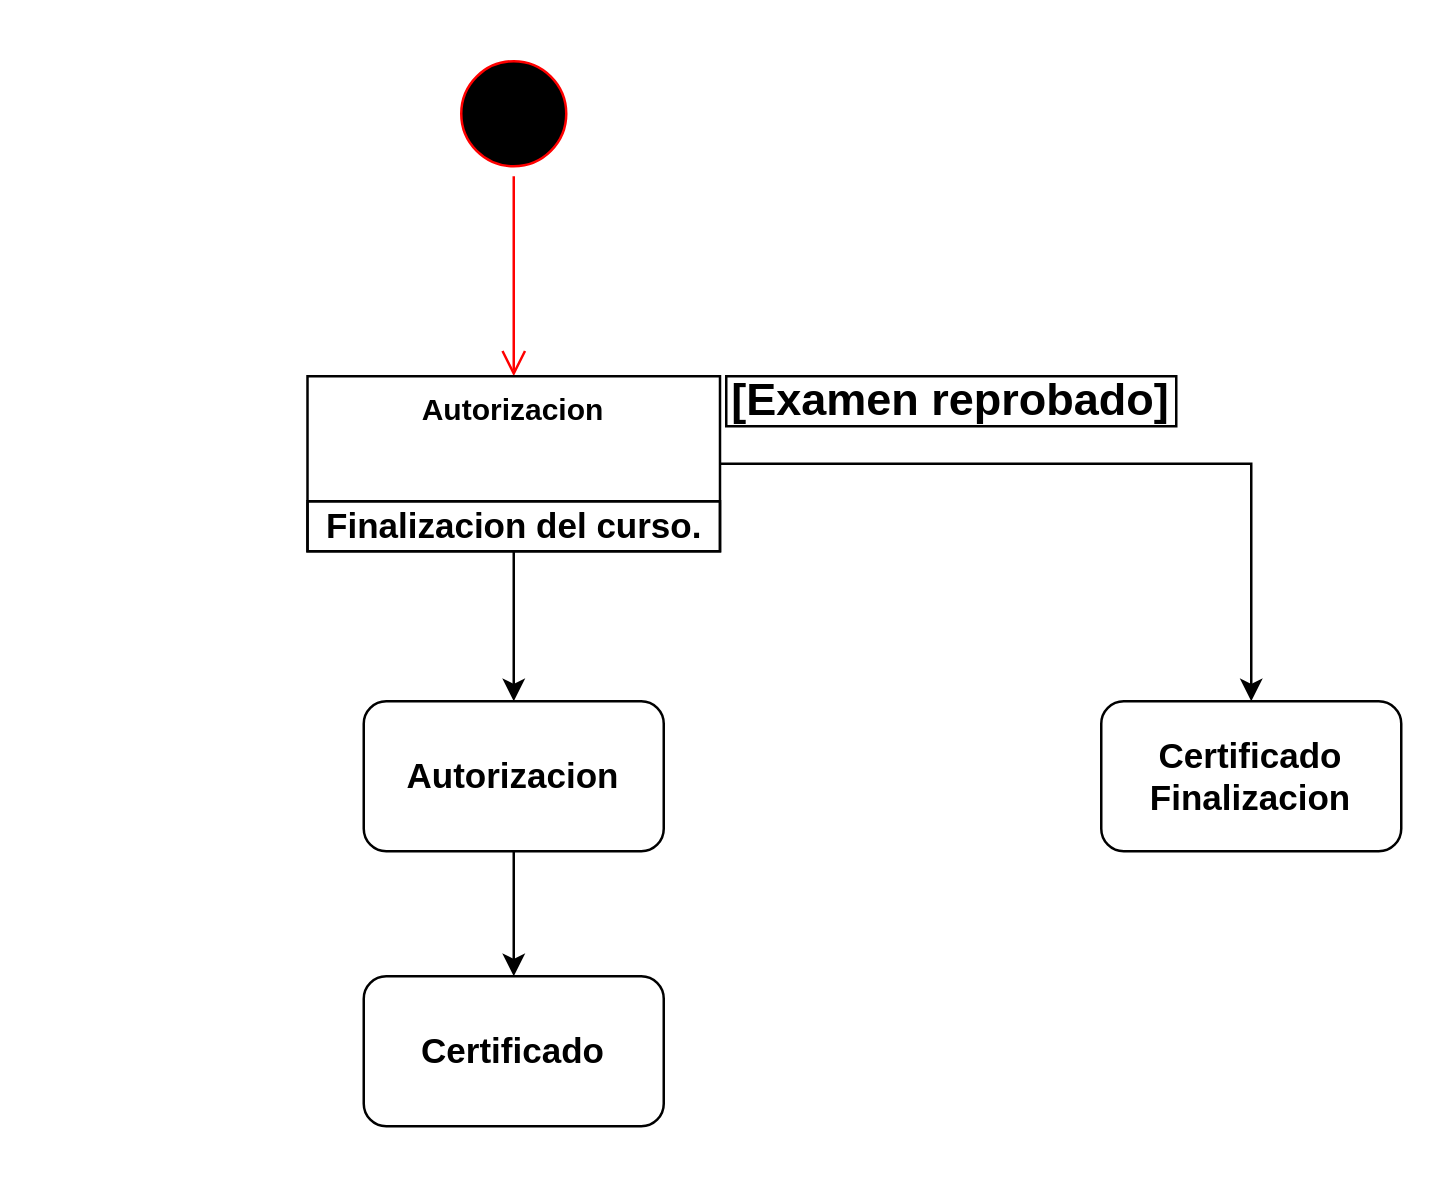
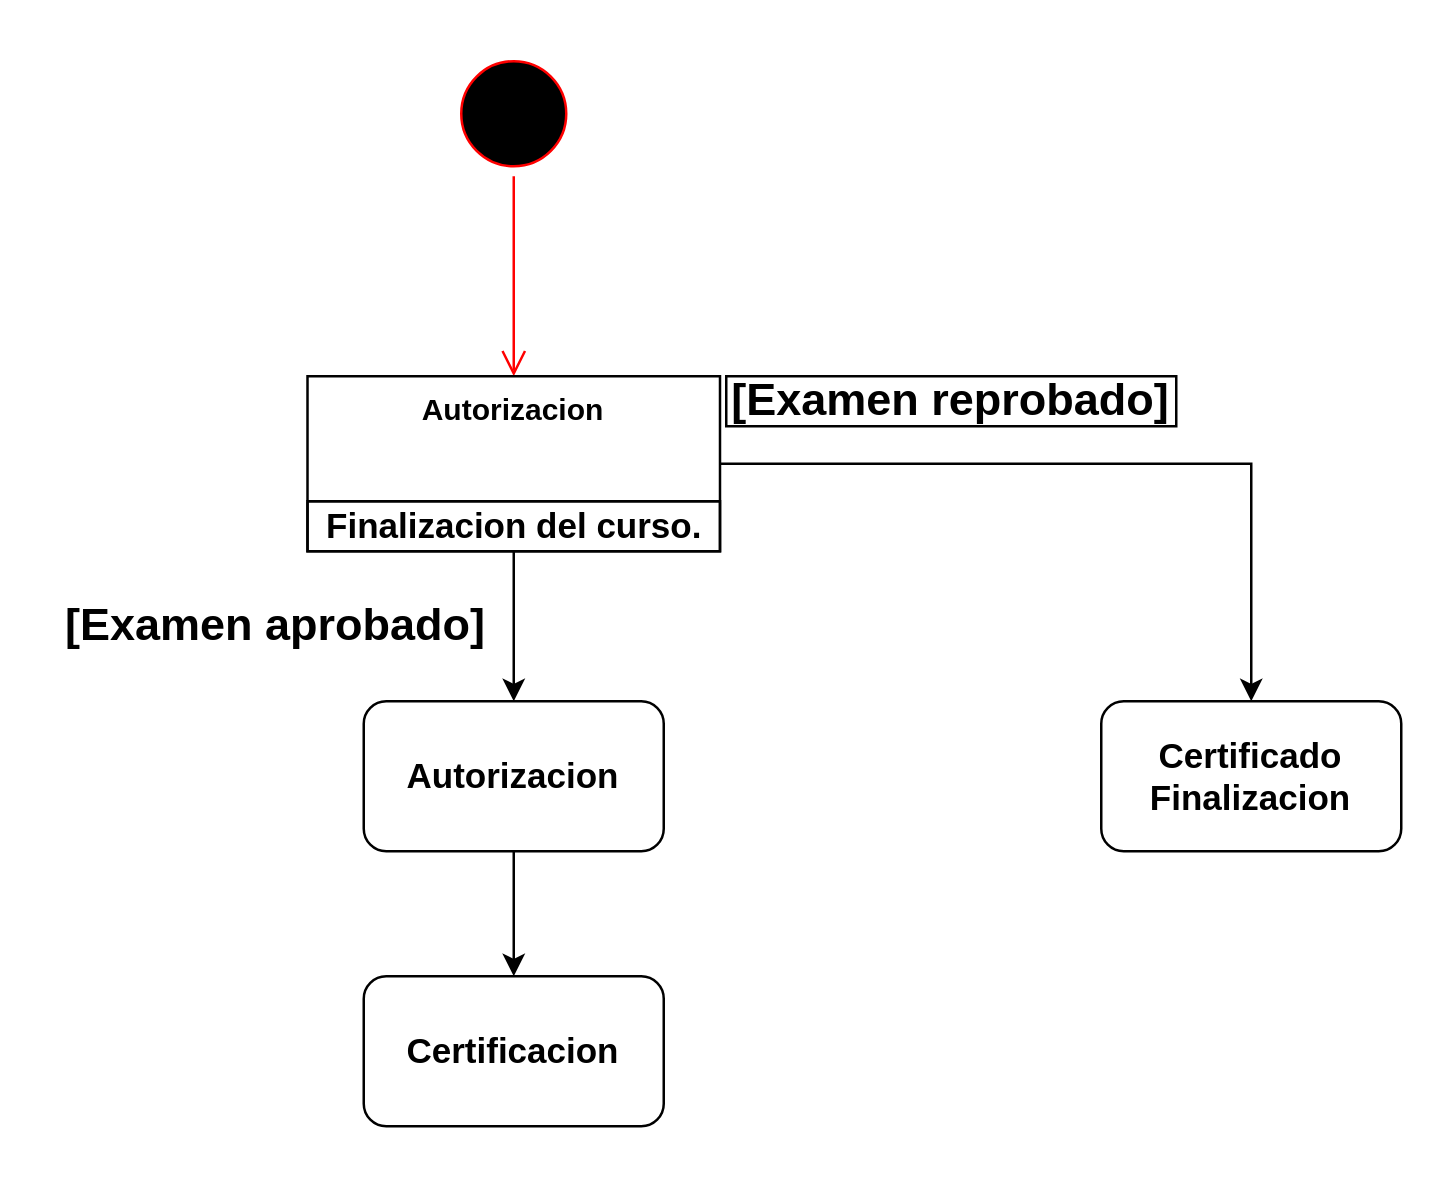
none -> (276, 626)
(514, 1051) -> (514, 1051)
